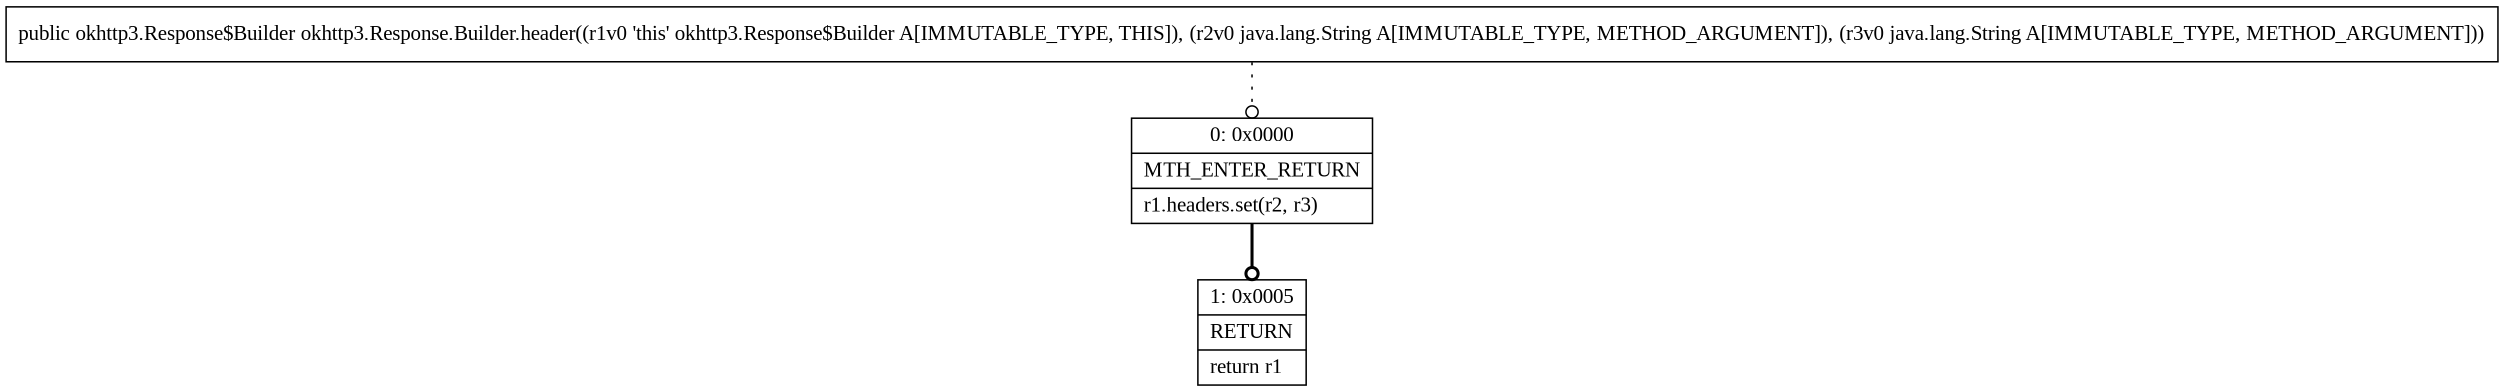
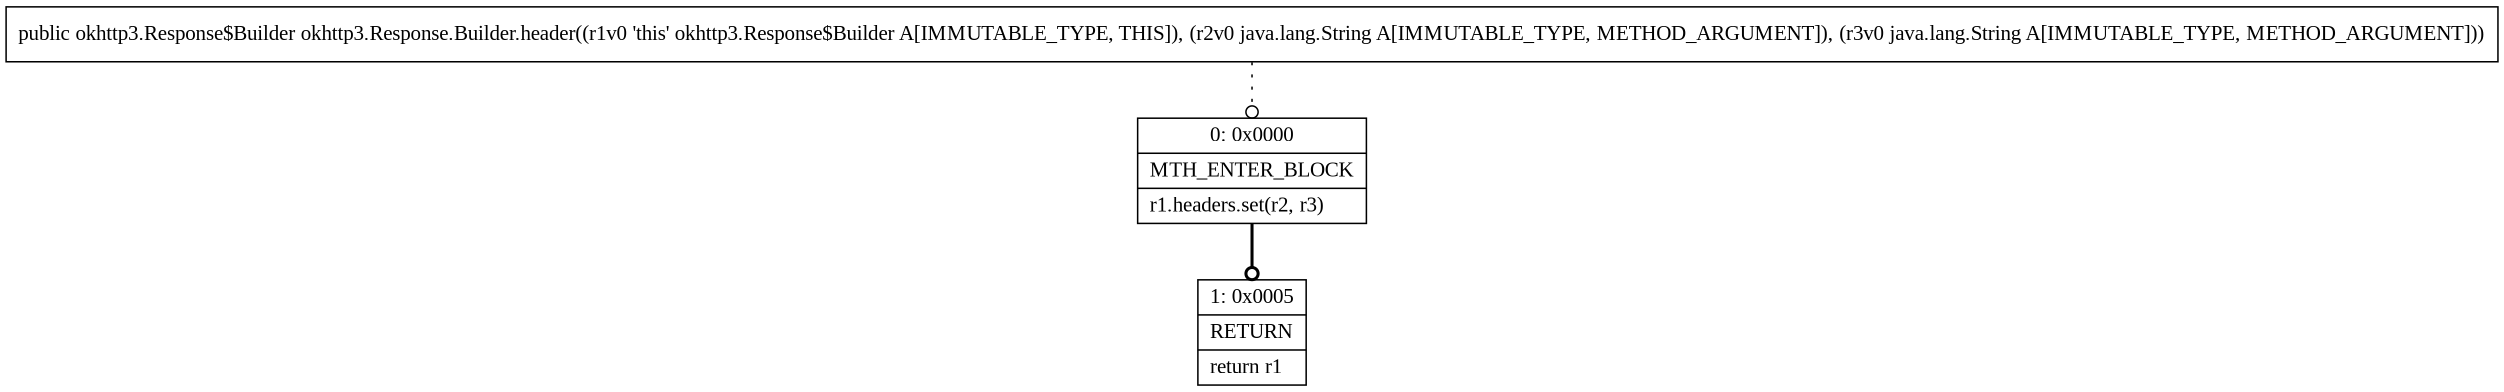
(1252, 170) -> (1252, 170)
